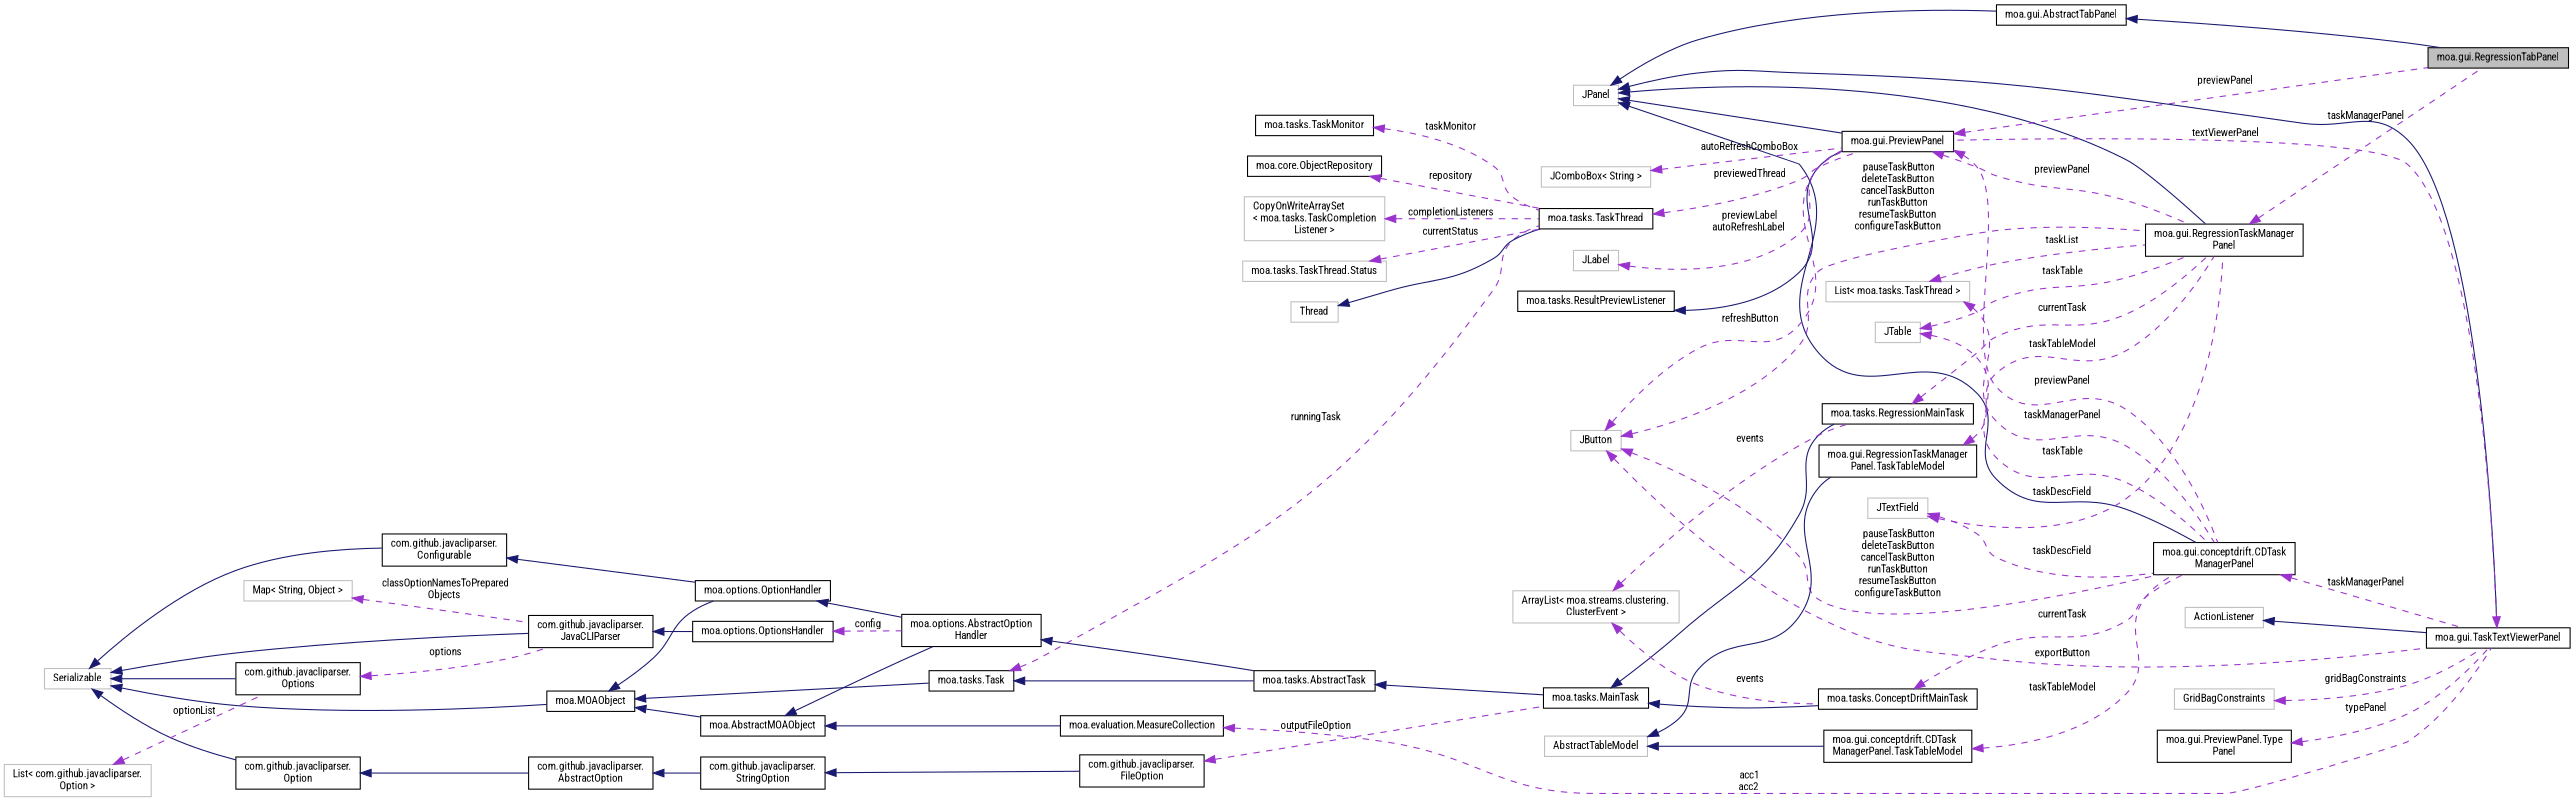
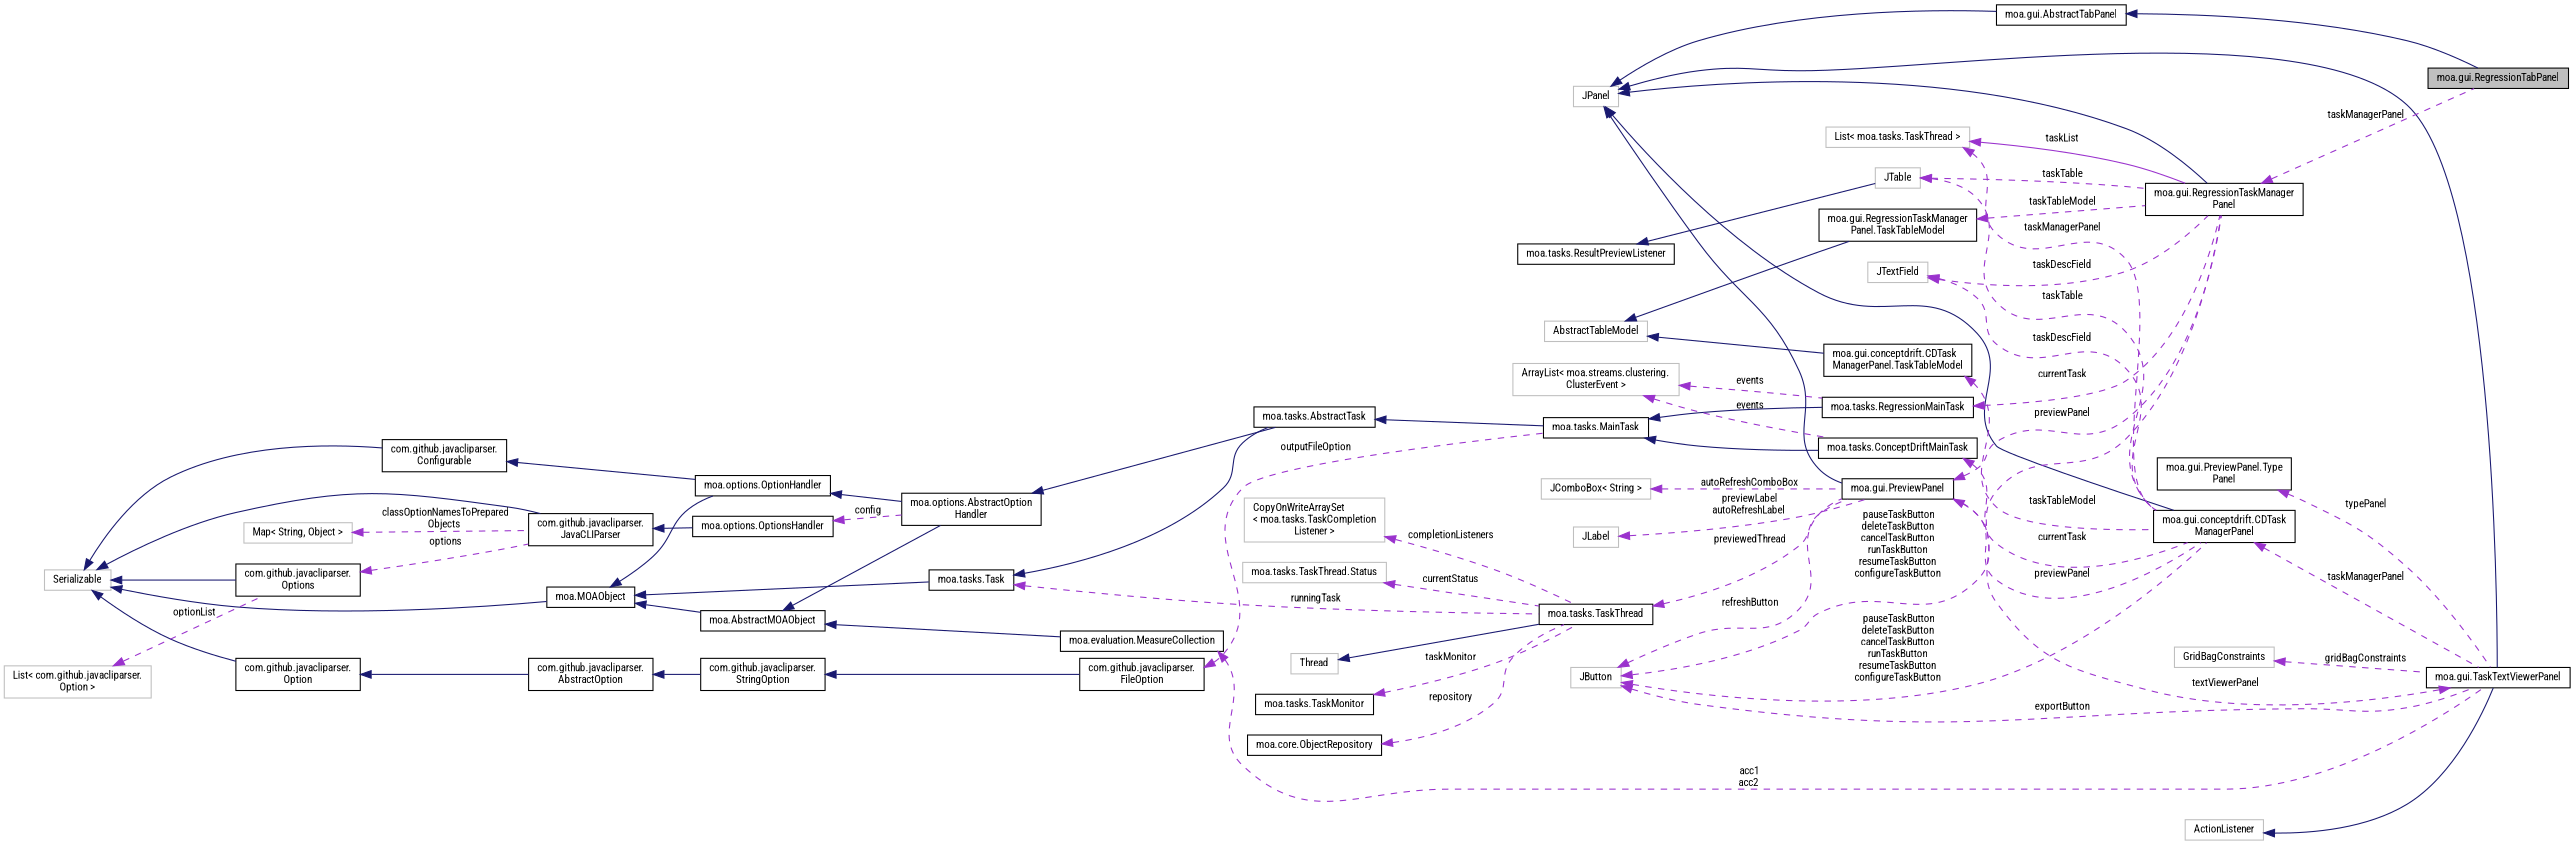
(2196, 100) -> none
(2042, 256) -> (2084, 156)
(1796, 275) -> (1762, 212)
